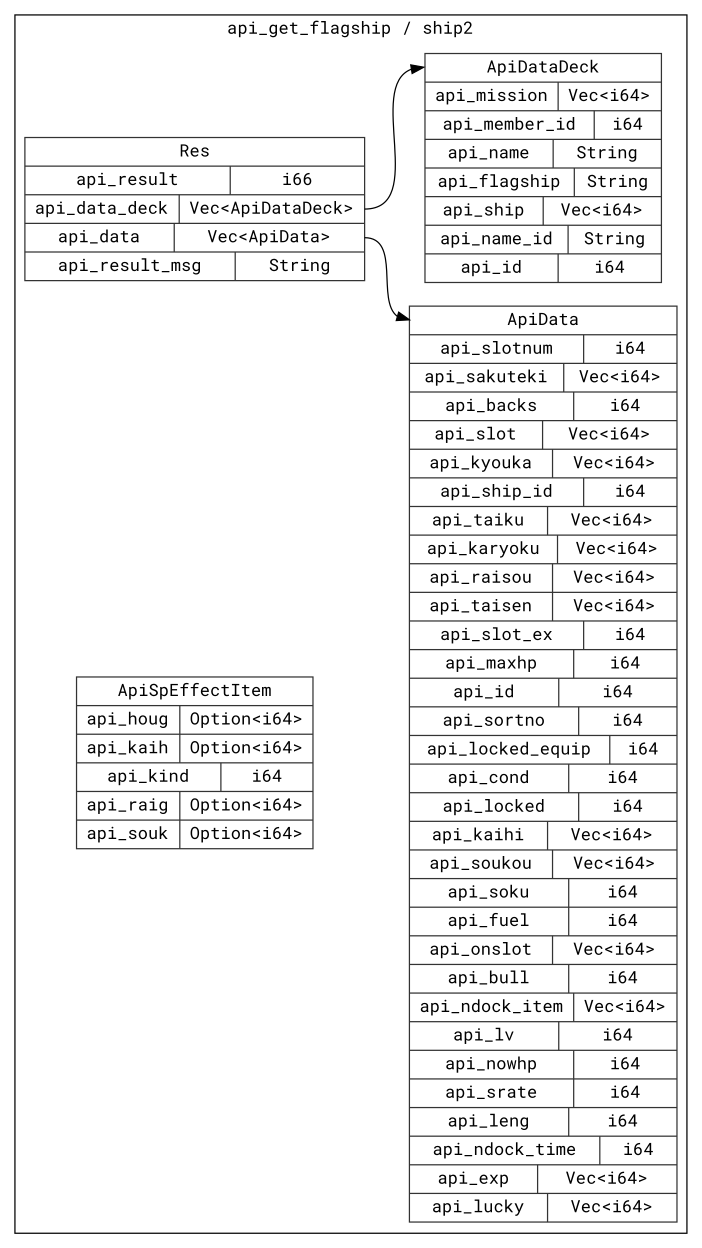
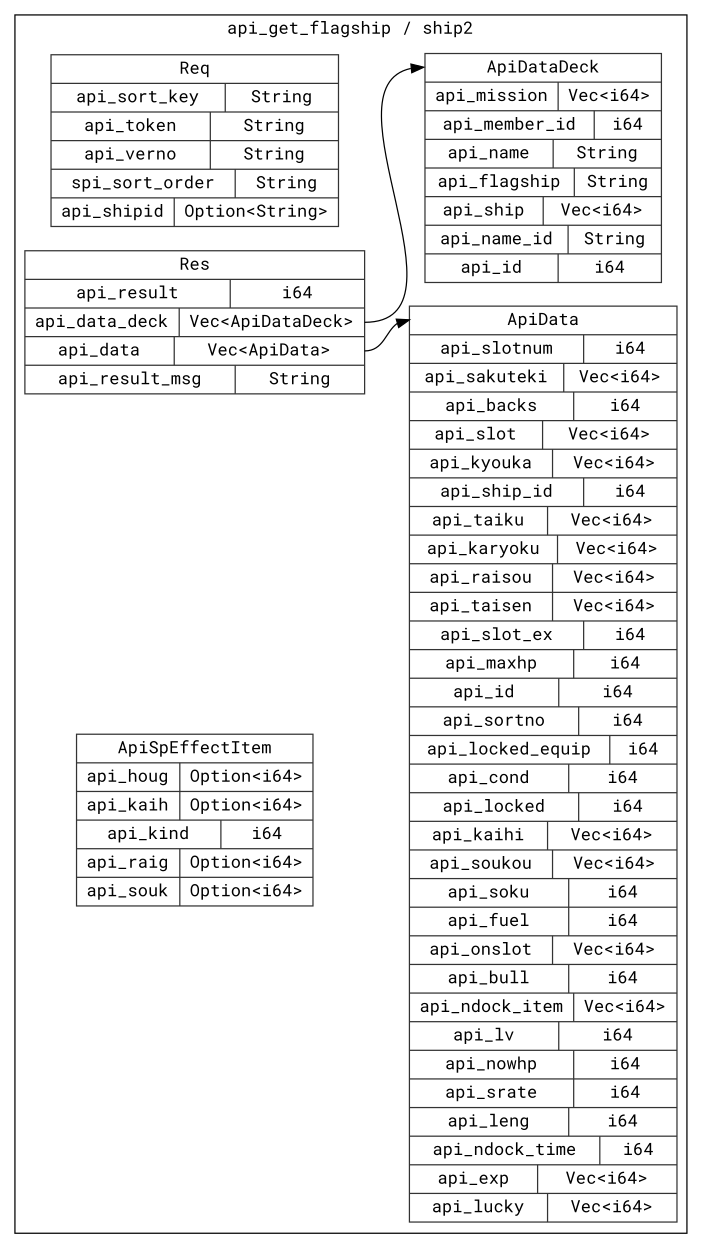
none -> (195, 141)
(297, 180) -> (297, 293)
